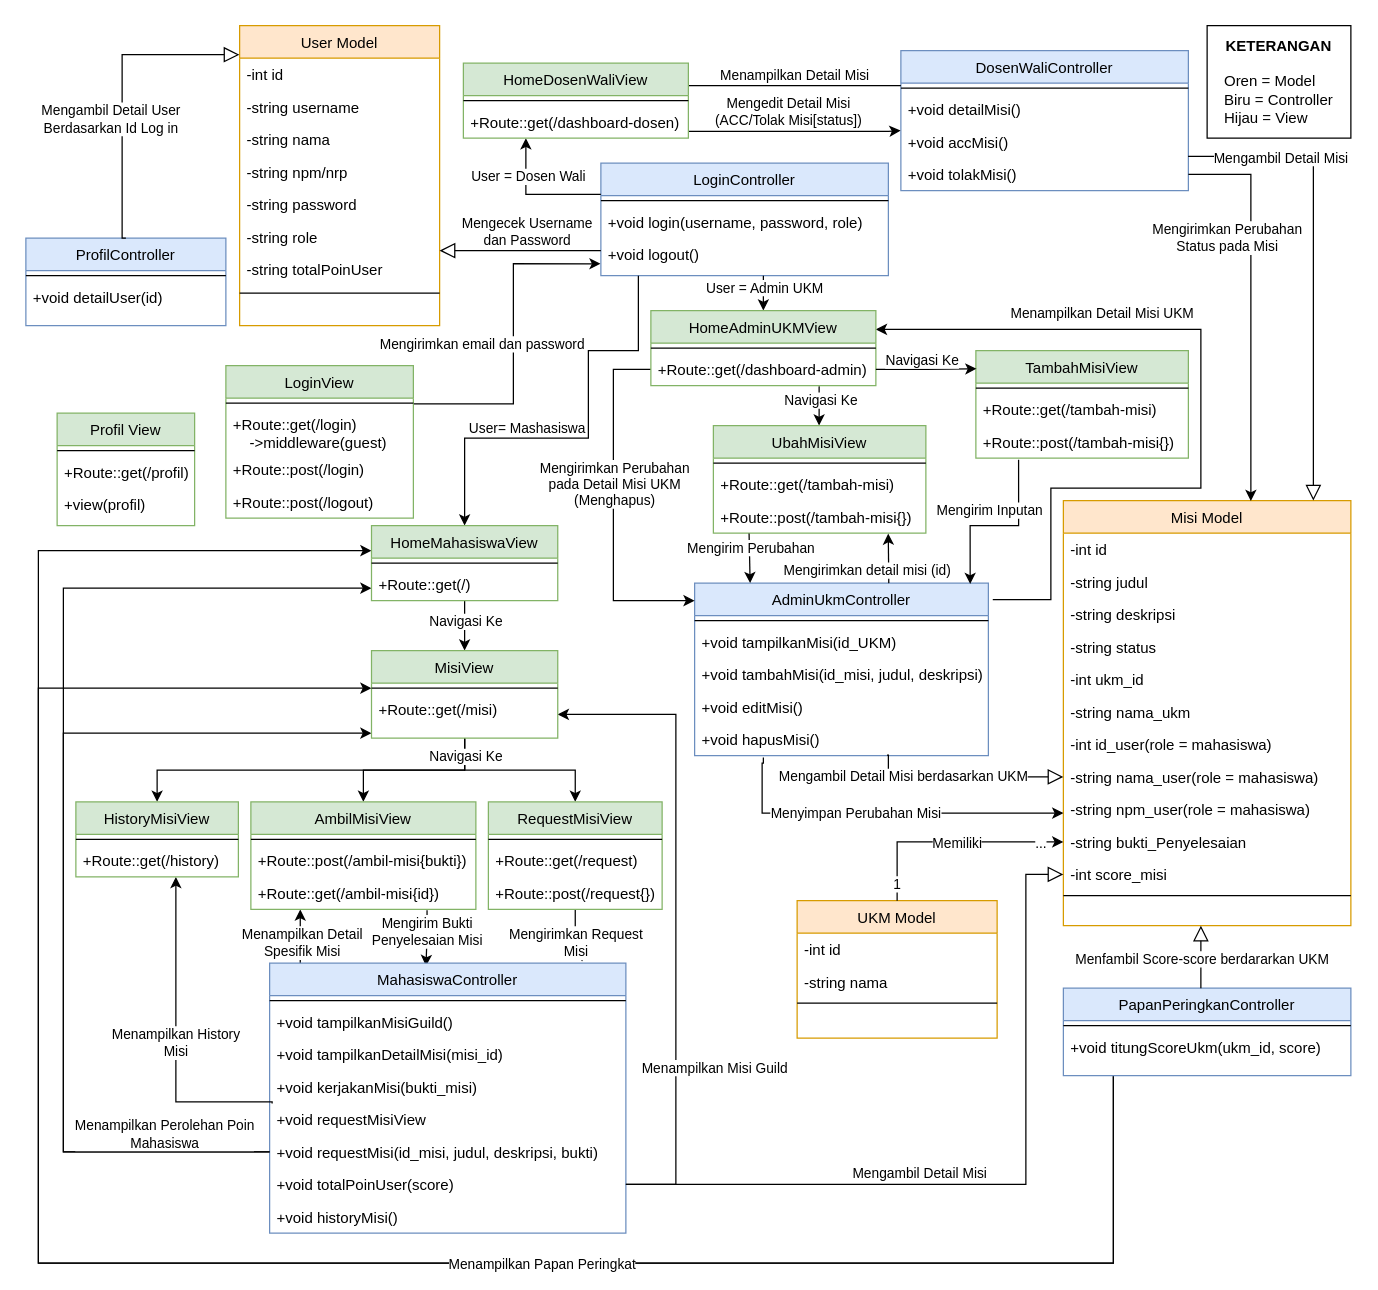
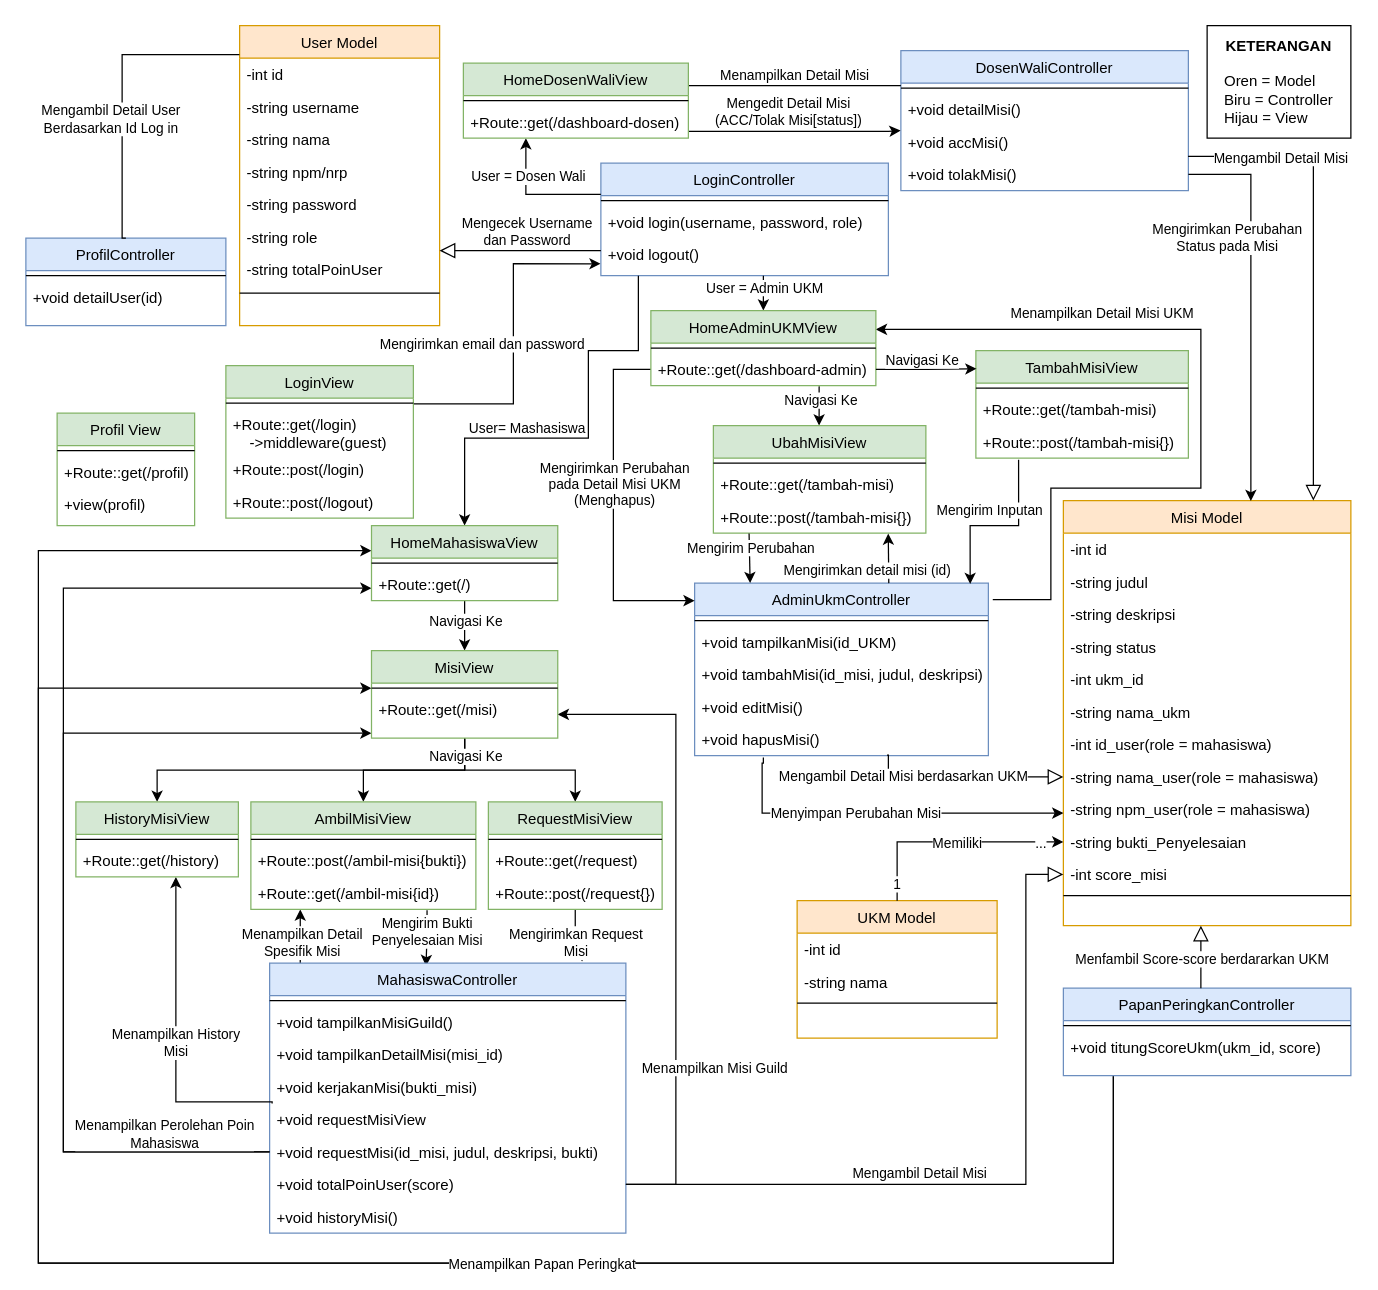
(223, 55) -> (230, 55)
